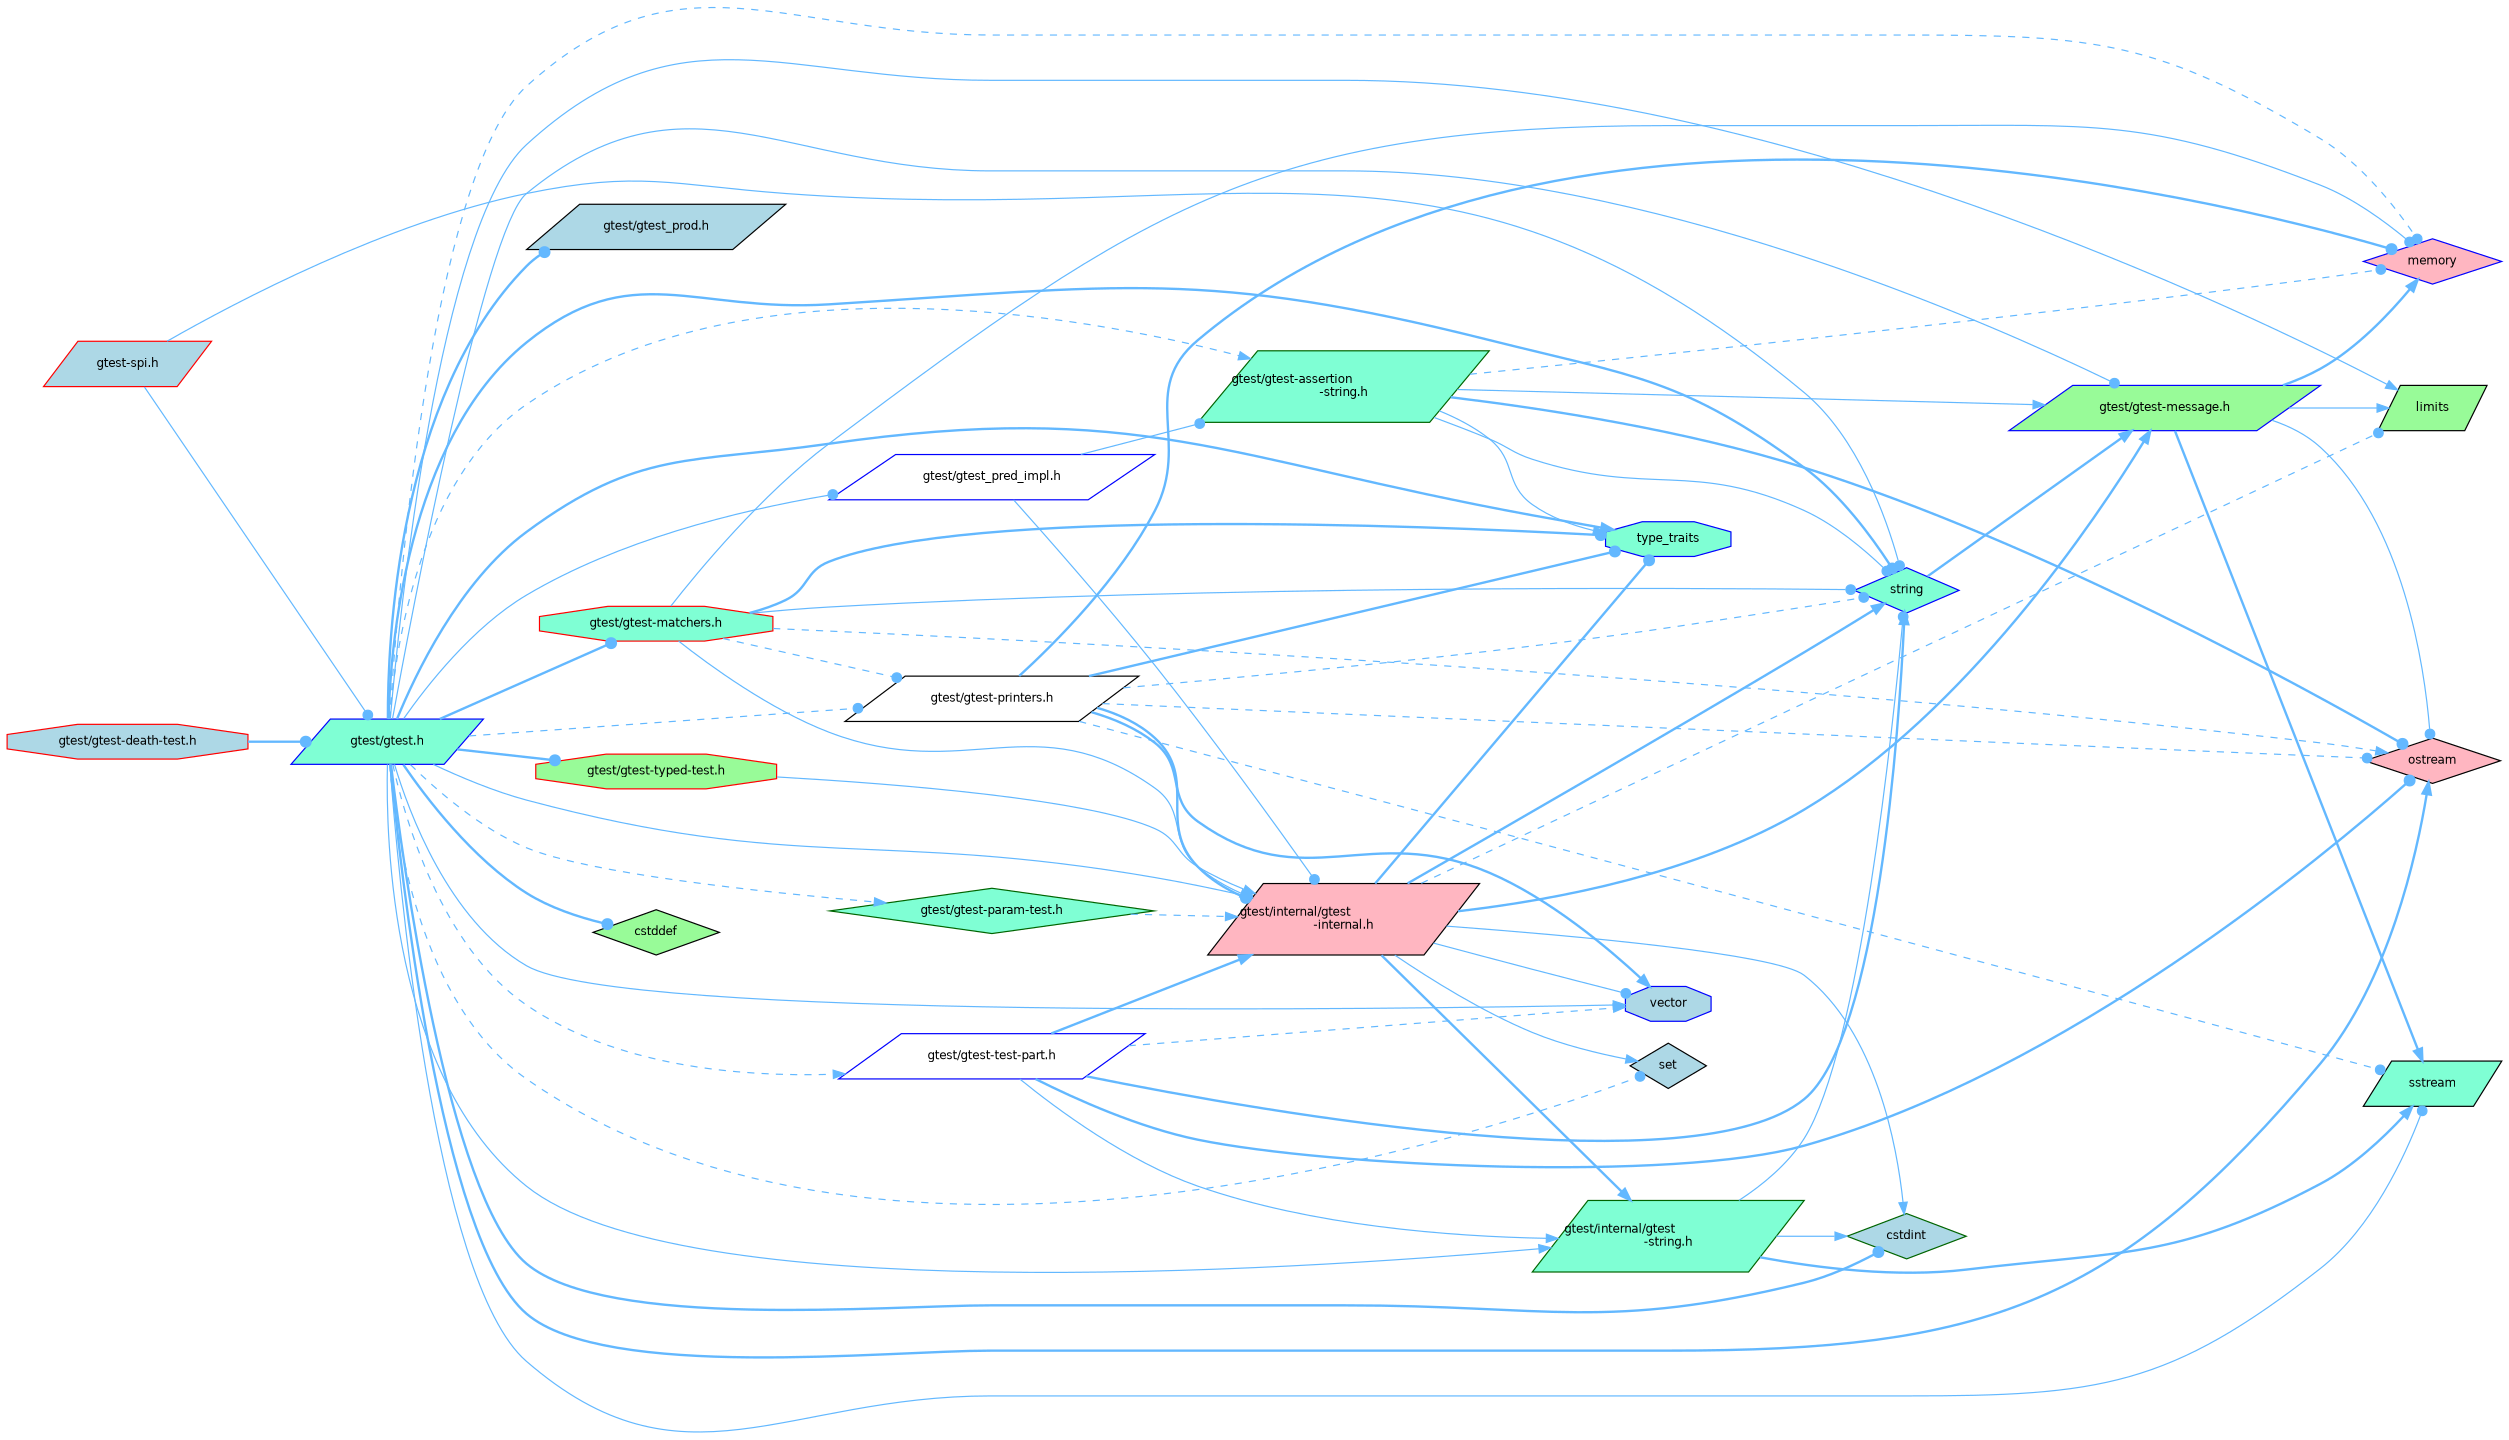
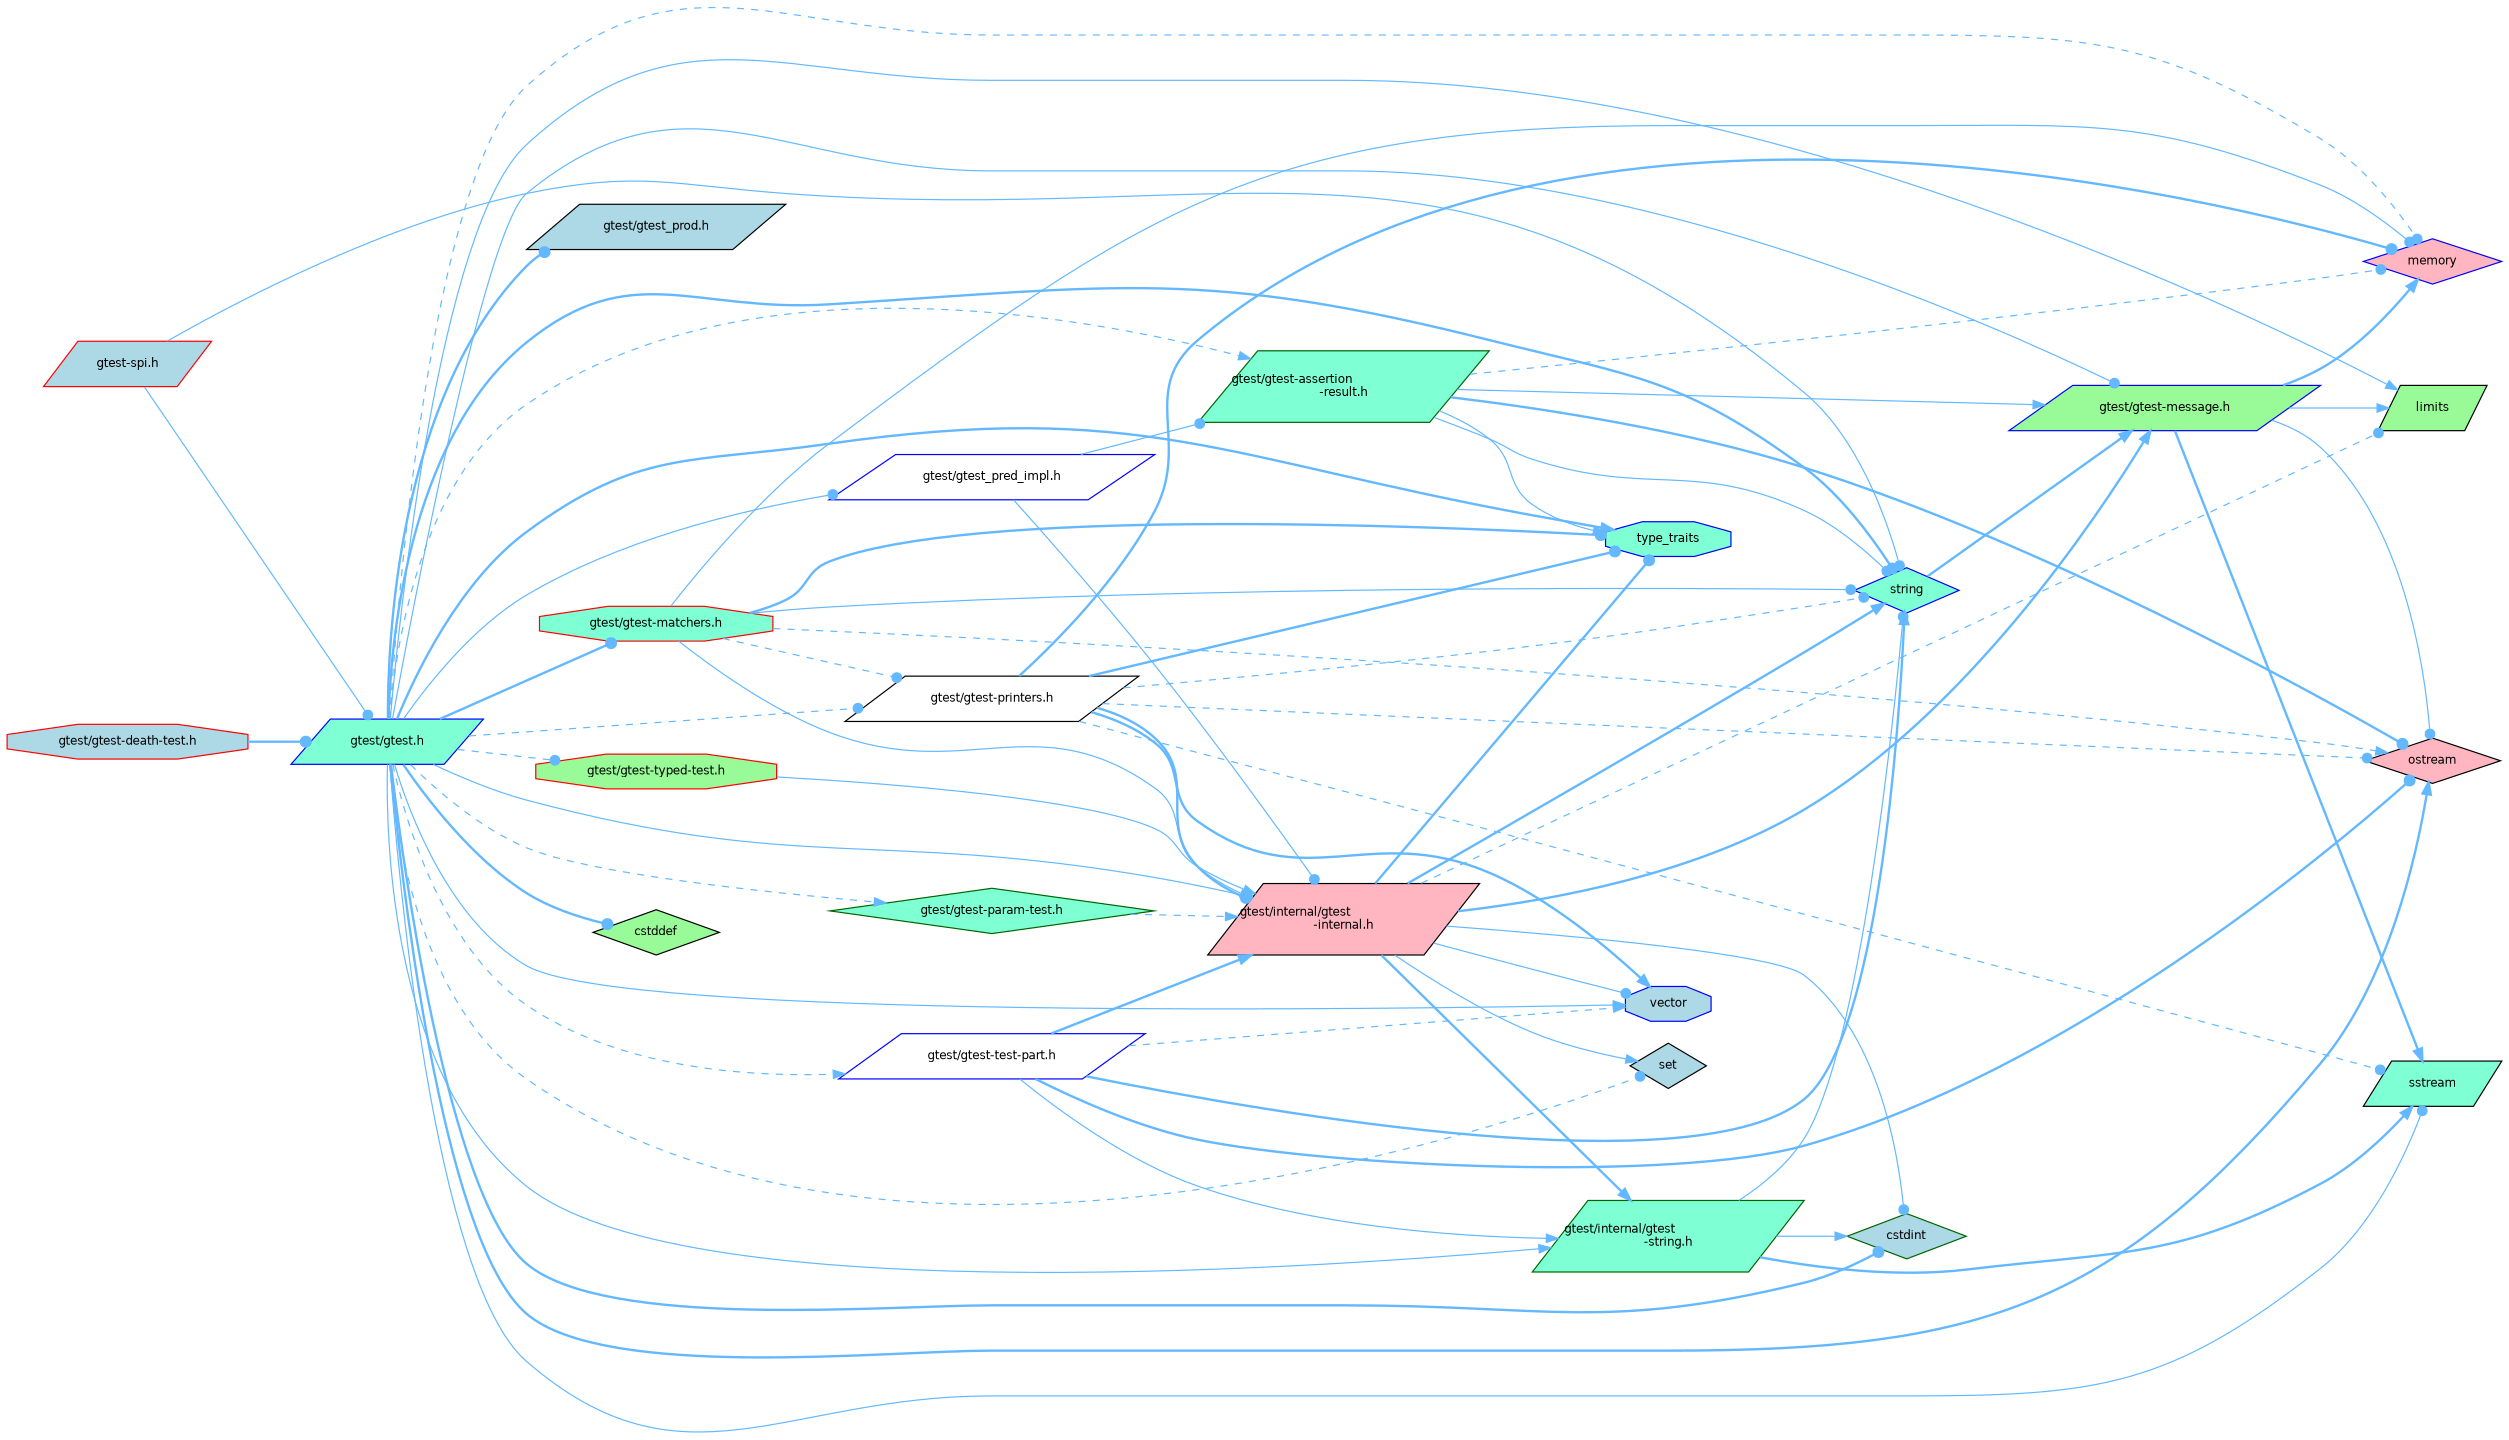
(1344, 387) -> (1344, 387)
(504, 755) -> (504, 755)
(1753, 960) -> (1754, 960)
